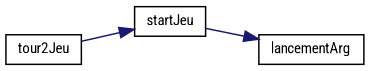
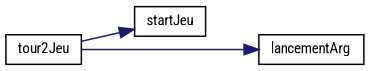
(225, 32) -> (163, 50)
